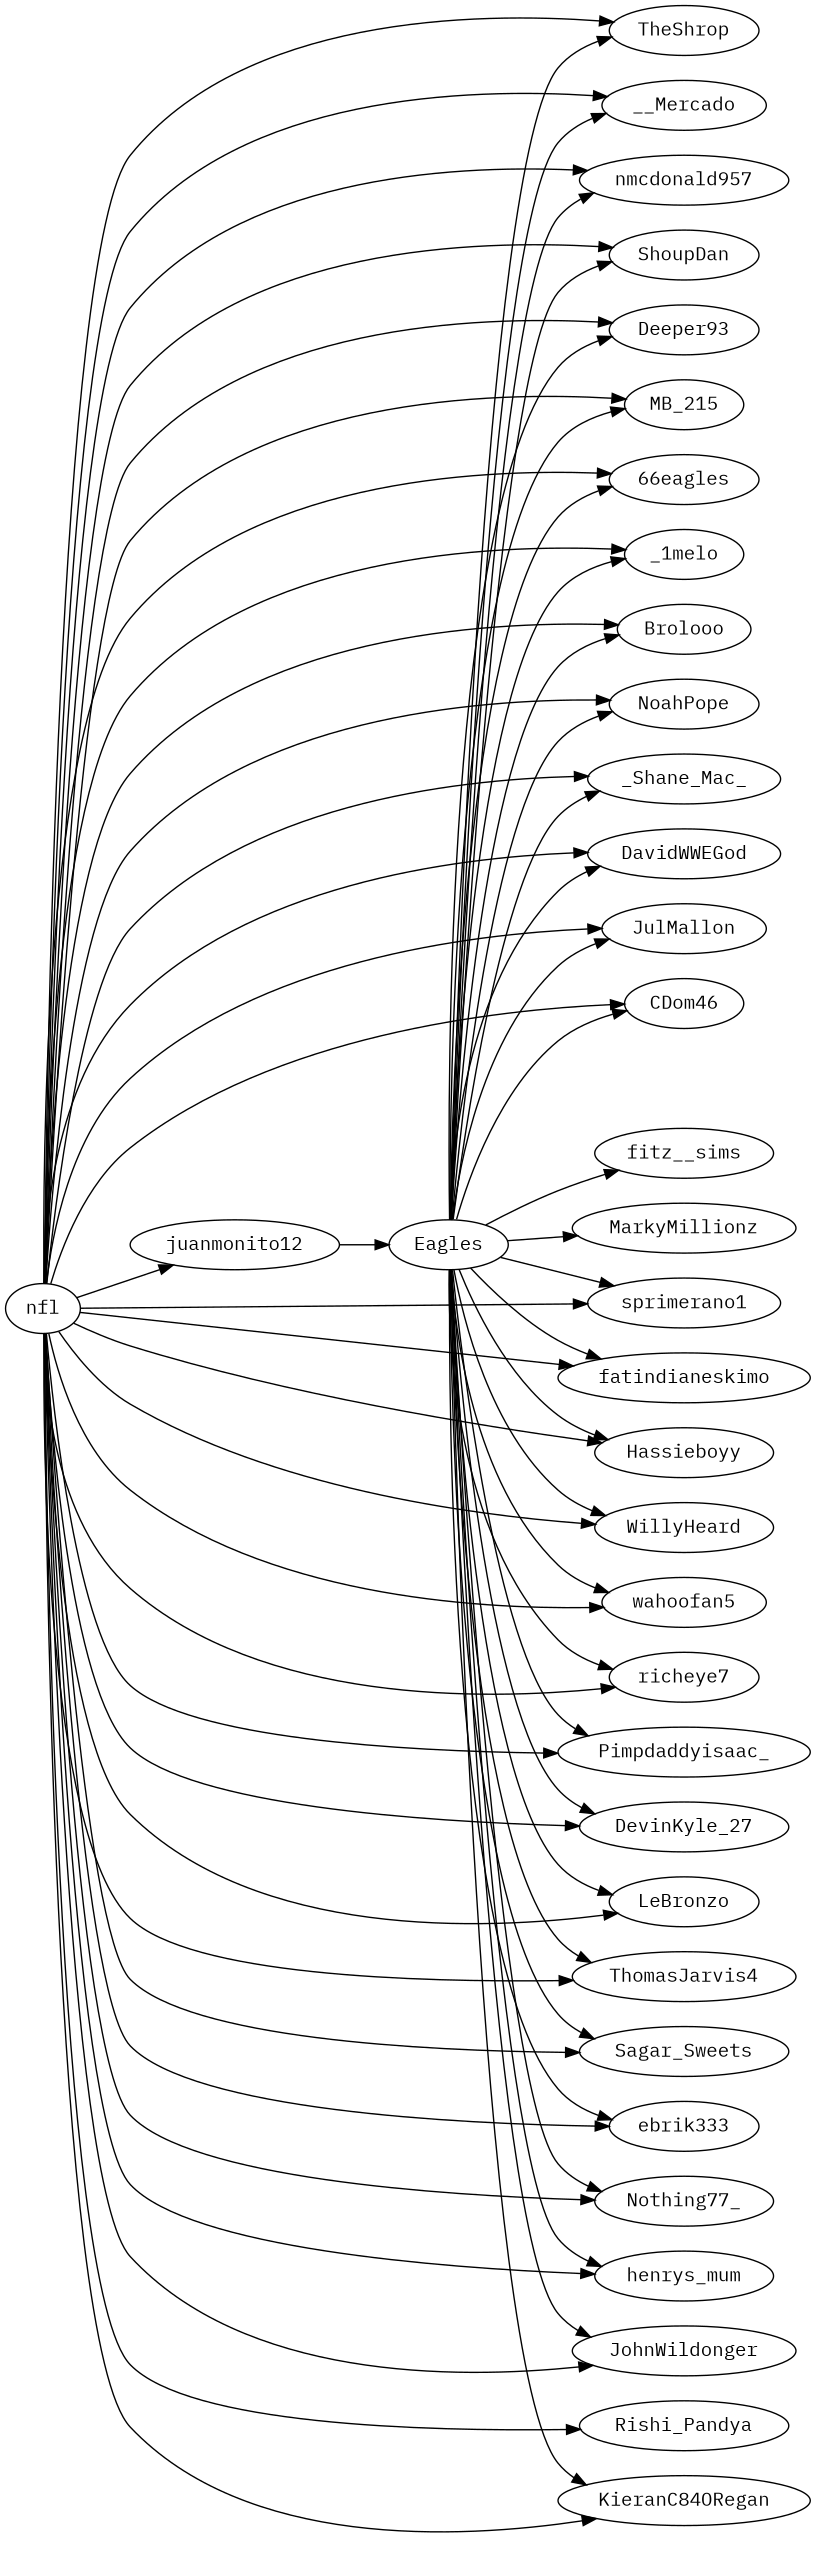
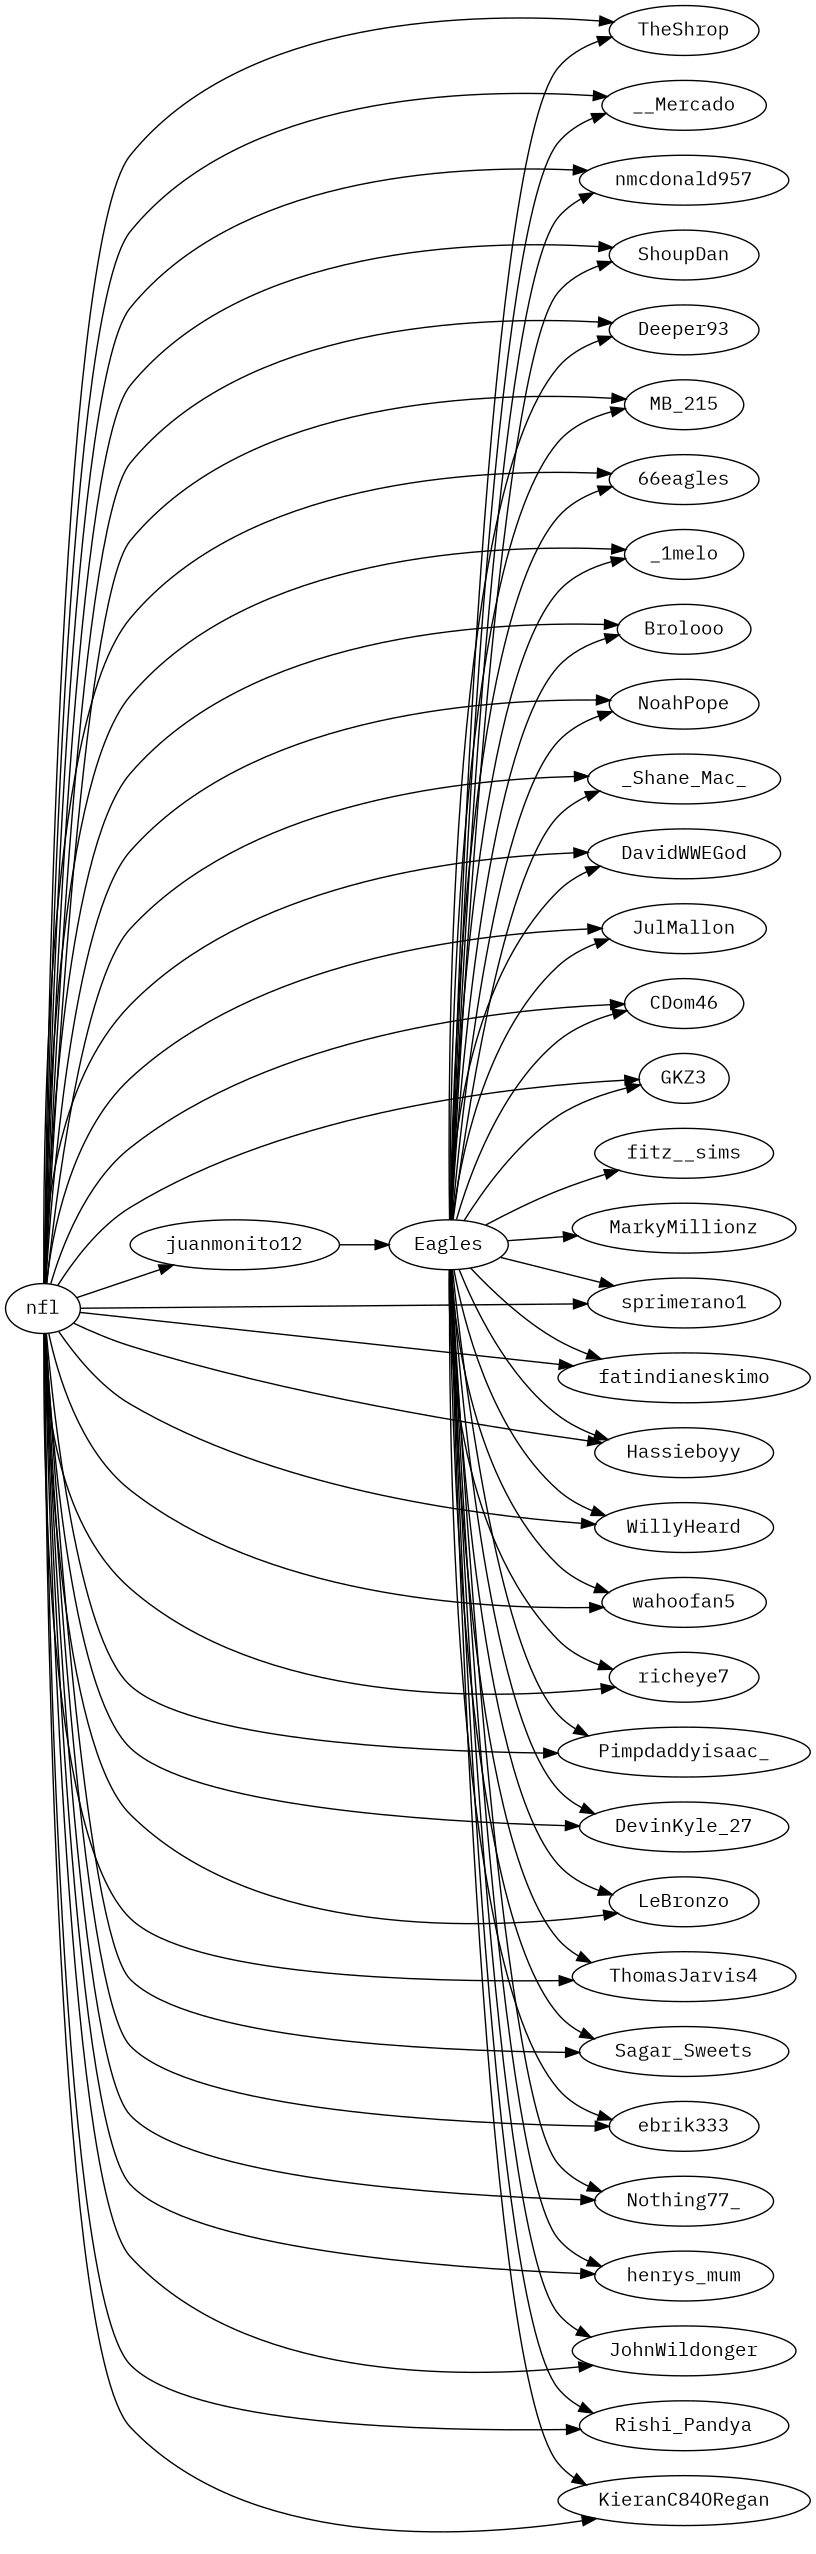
none -> (684, 1078)
none -> (478, 1848)
